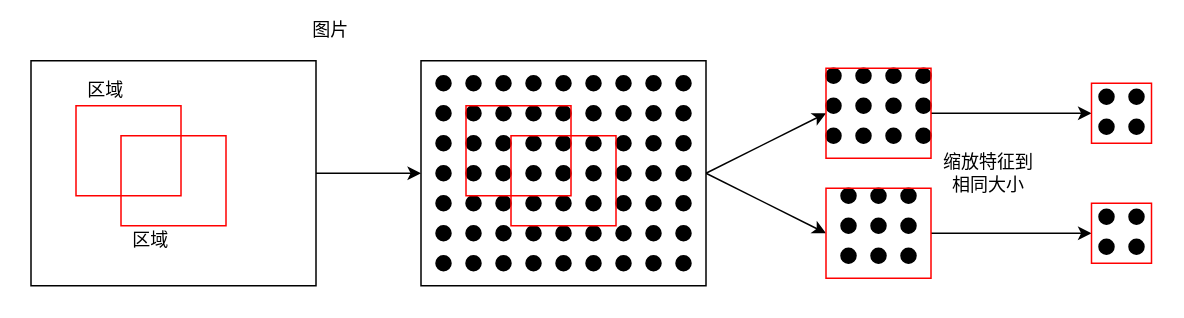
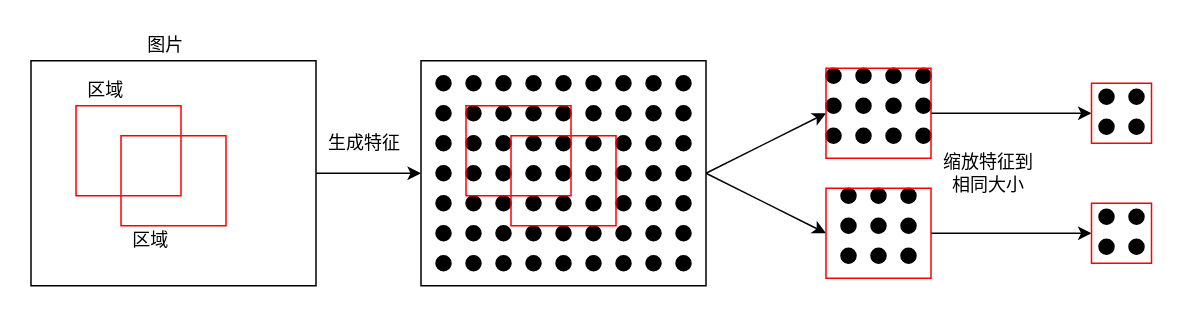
(331, 31) -> (166, 46)
none -> (365, 143)
